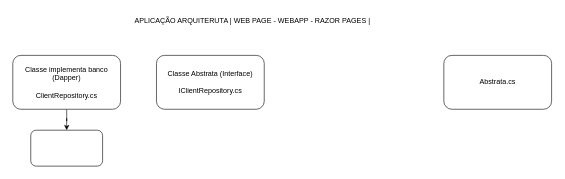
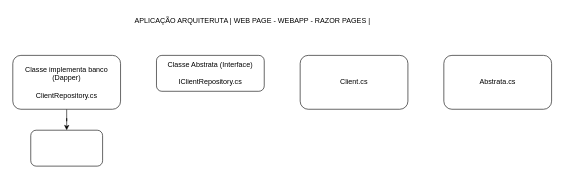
(210, 83) -> (210, 74)
none -> (354, 83)
